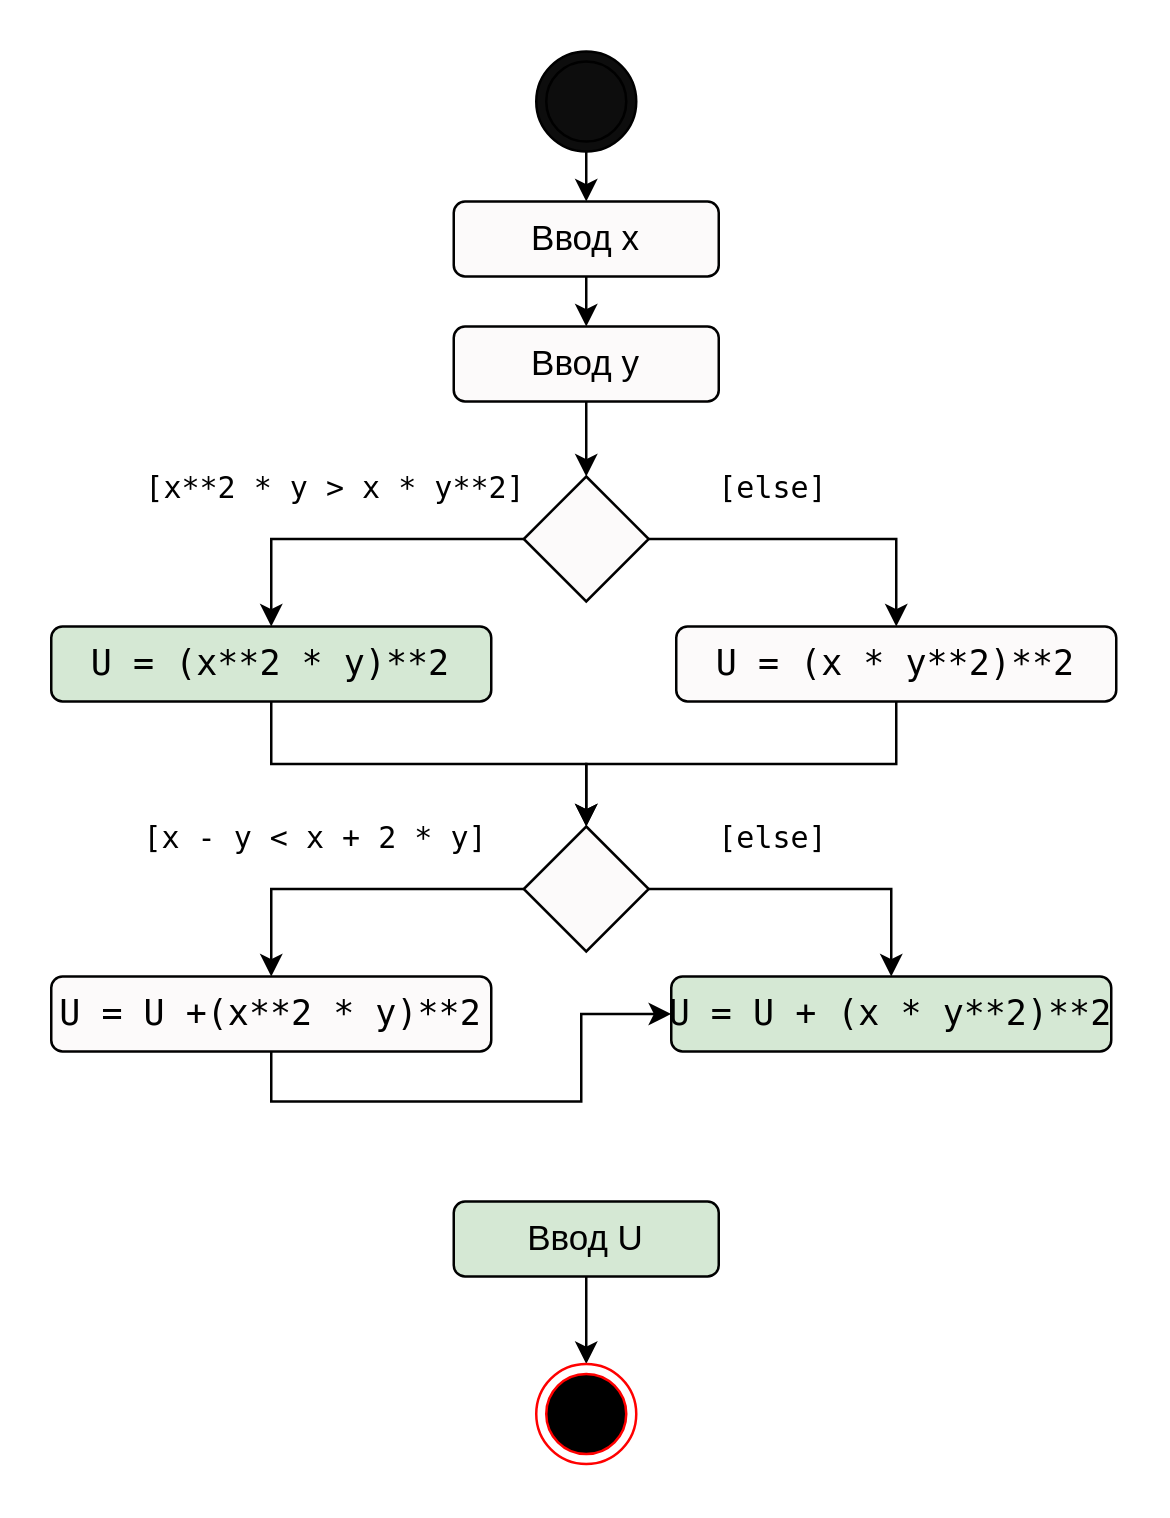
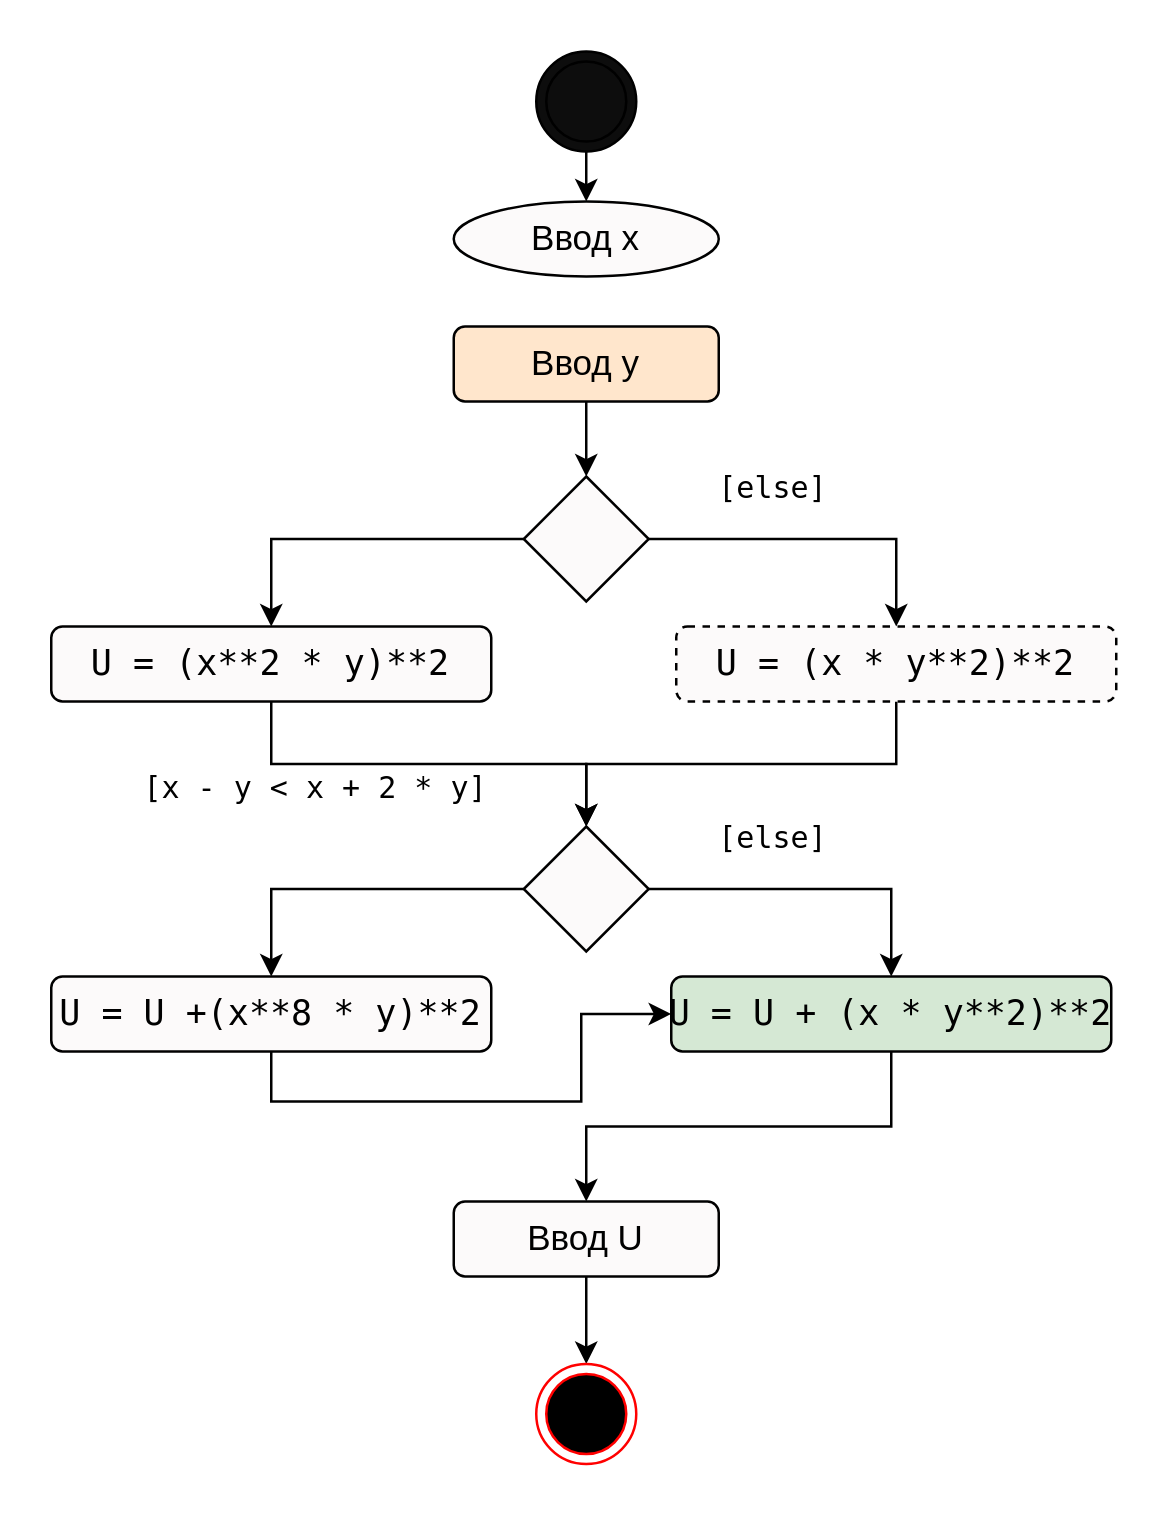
(586, 239) -> (586, 239)
(586, 293) -> none
(586, 364) -> (586, 364)
(336, 489) -> none
(271, 664) -> (271, 664)
(896, 664) -> (896, 664)
(316, 839) -> (316, 789)
(271, 1014) -> (271, 1014)
none -> (747, 1126)
(586, 1239) -> (586, 1239)
